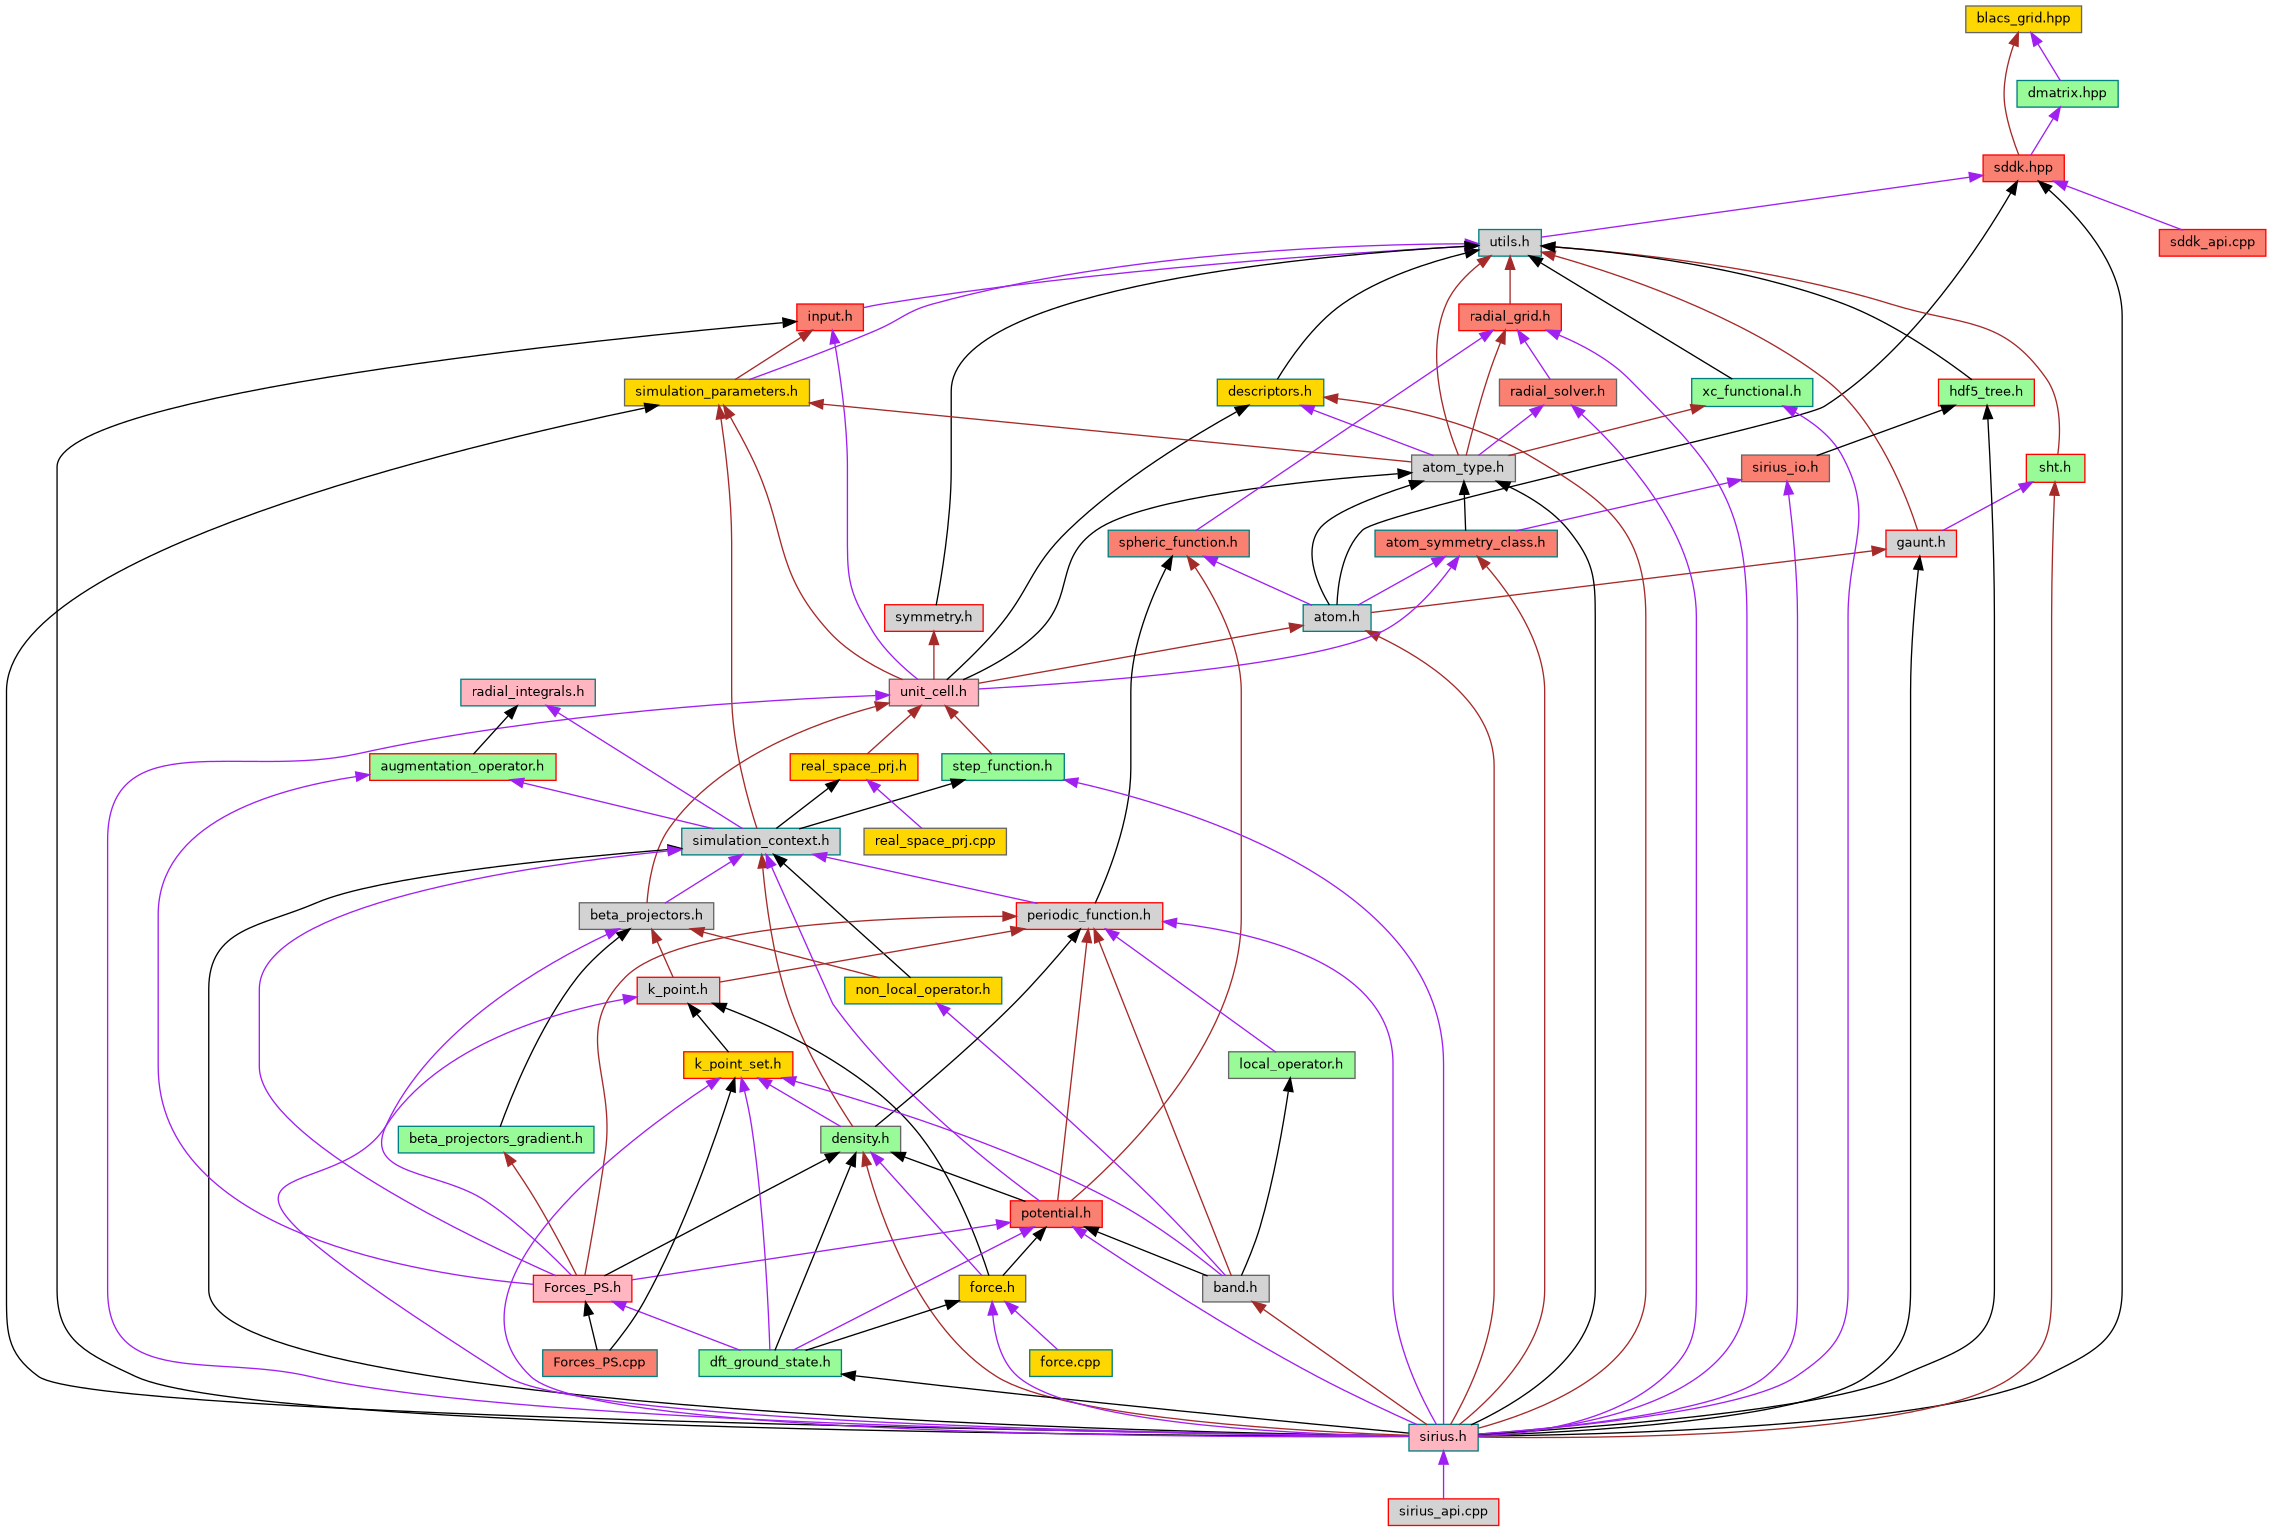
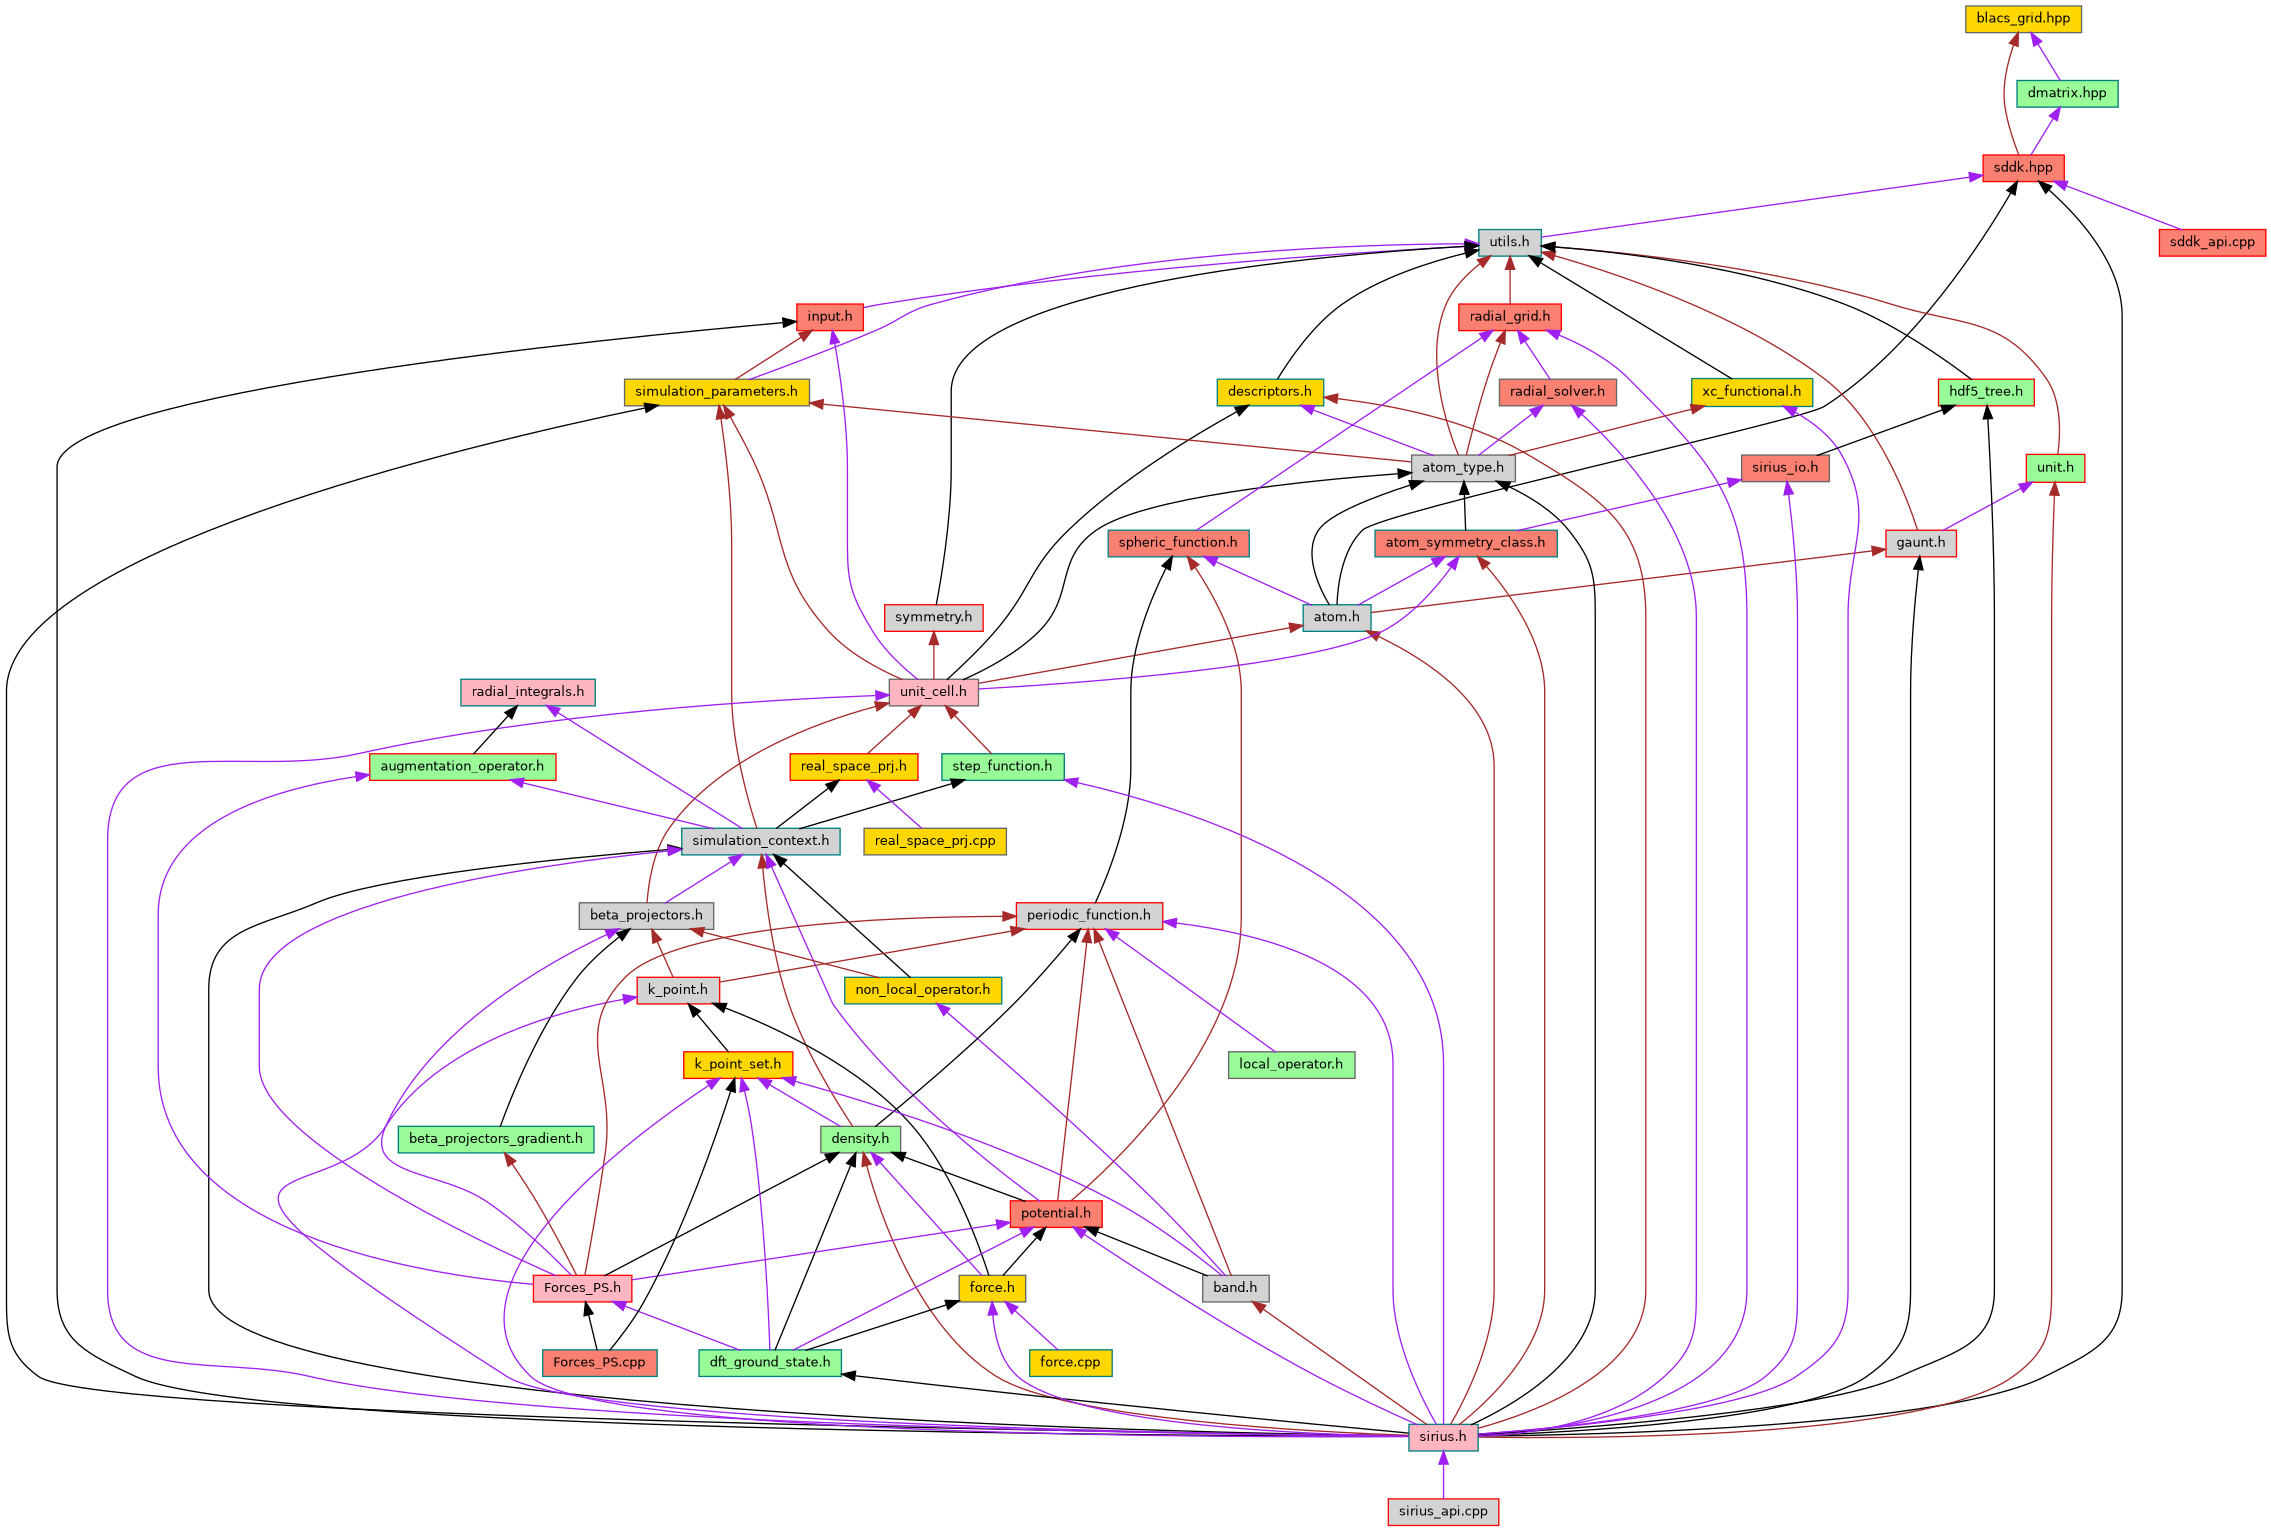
(1752, 393) -> (1752, 393)
(2056, 468) -> (2056, 468)
(932, 880) -> none
(1271, 1185) -> none
